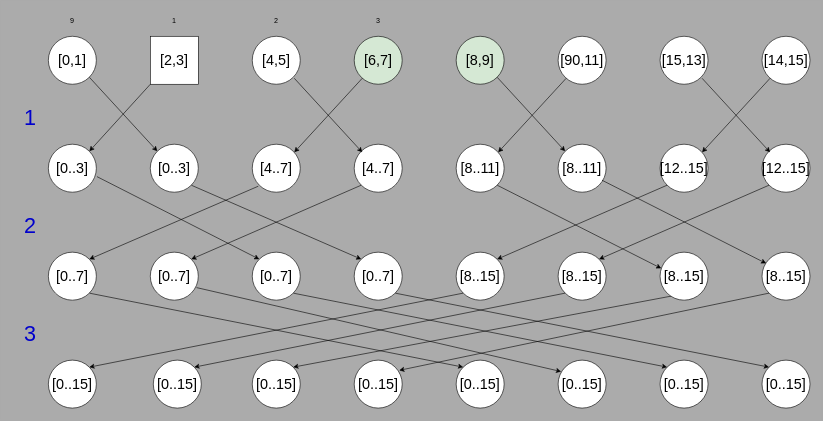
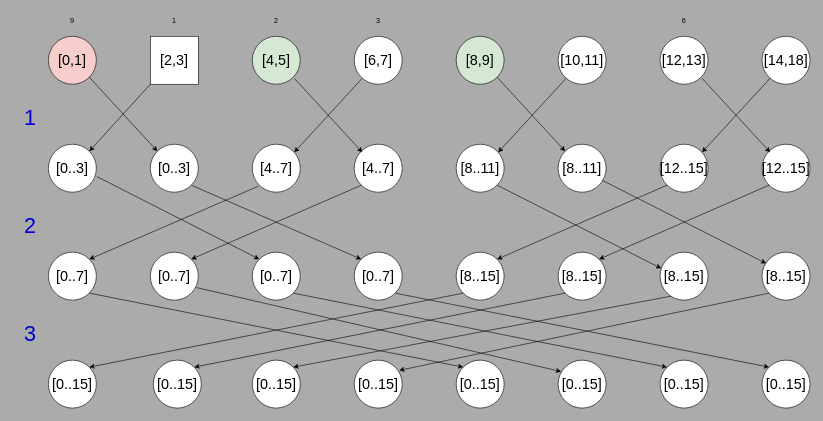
none -> (684, 21)
(72, 60) -> (72, 60)
(276, 60) -> (276, 60)
(378, 60) -> (378, 60)
(582, 60) -> (582, 60)
(684, 60) -> (684, 60)
(786, 60) -> (786, 60)
